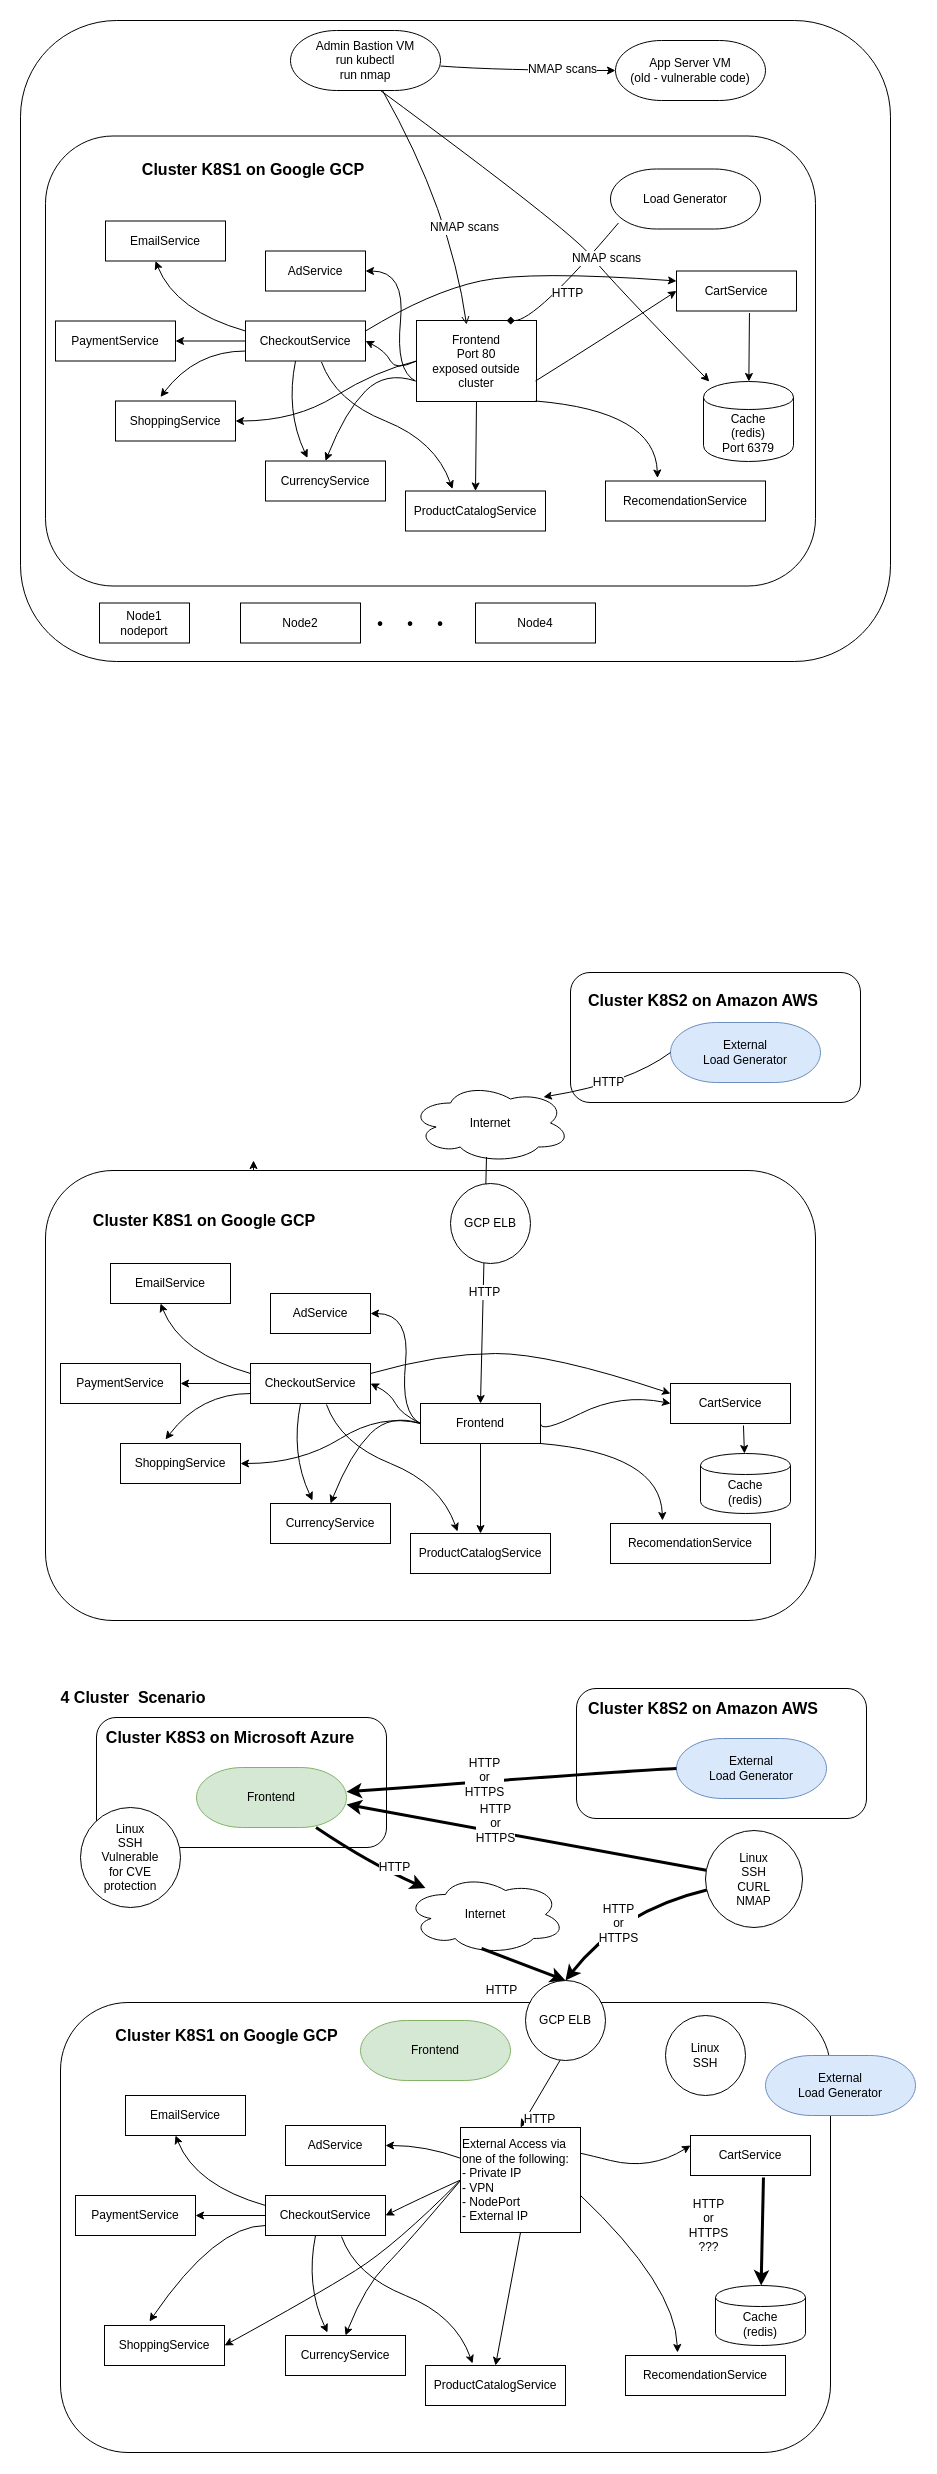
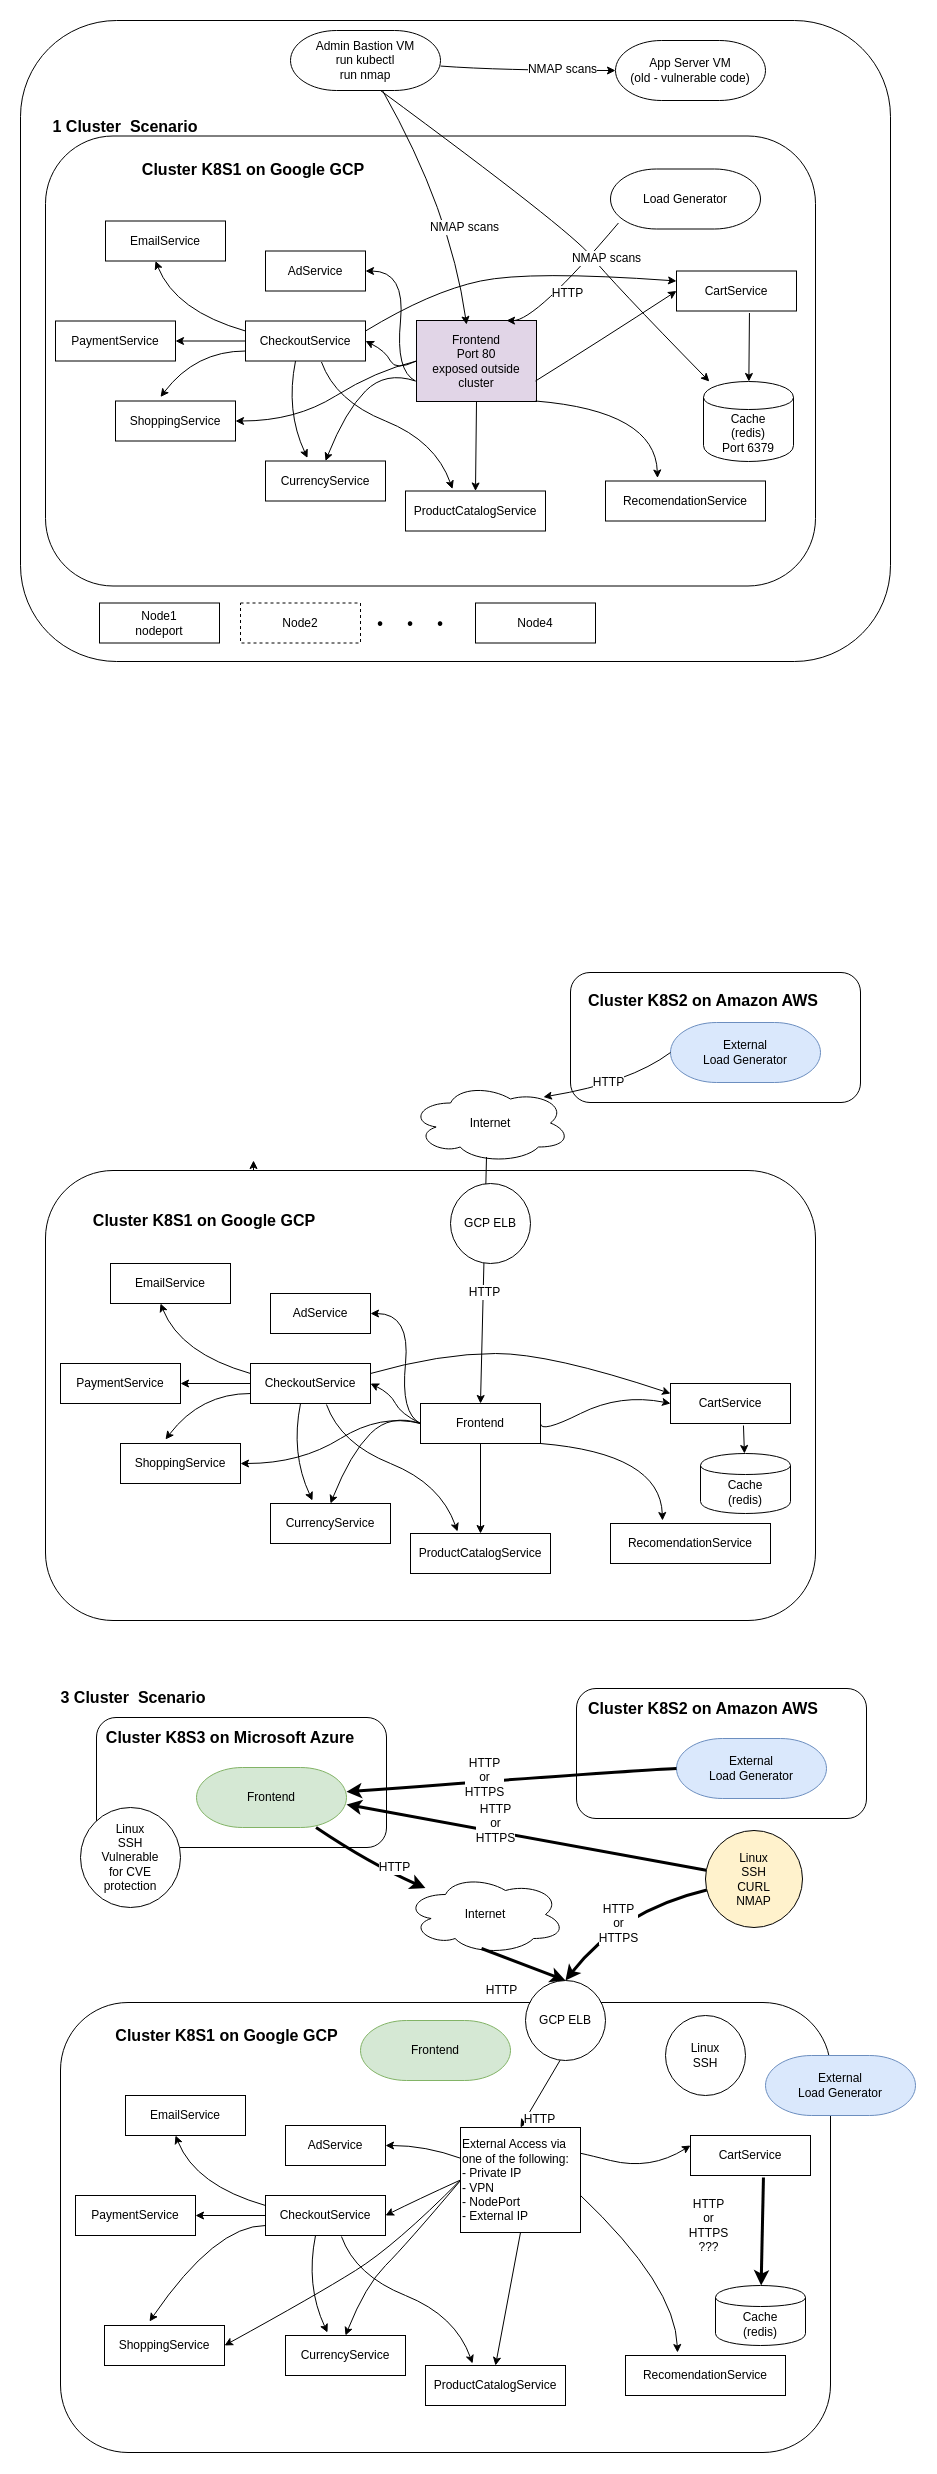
none -> (126, 126)
(526, 316) -> (525, 316)
(465, 317) -> (465, 316)
(477, 361) -> (477, 361)
(145, 623) -> (160, 623)
(301, 623) -> (301, 623)
(134, 1698) -> (134, 1698)
(754, 1879) -> (754, 1879)
